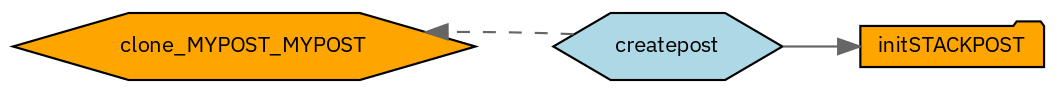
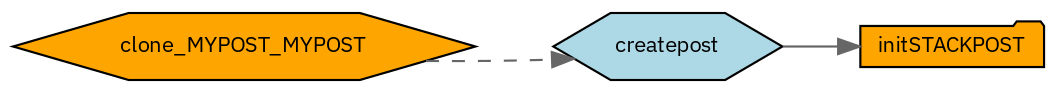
(511, 32) -> (489, 61)
